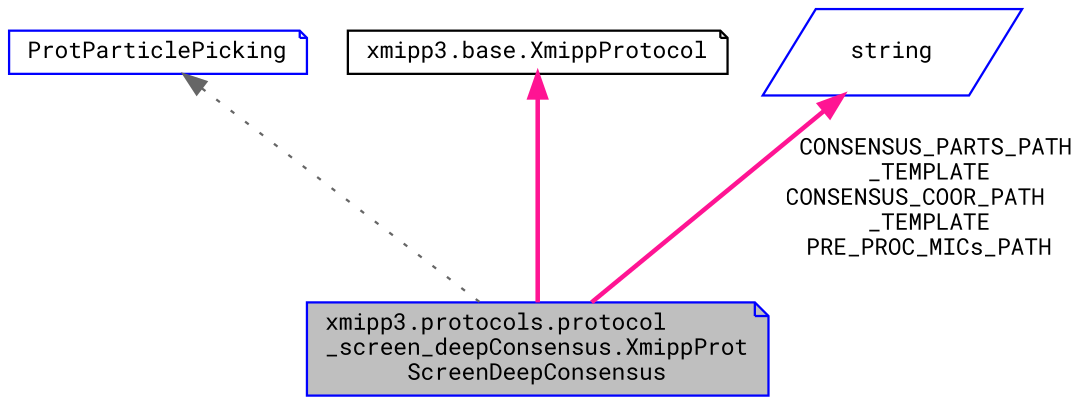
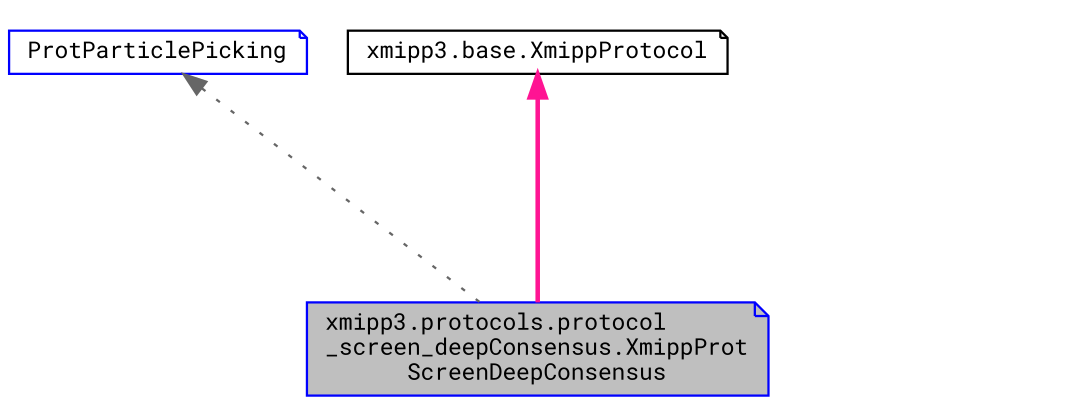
(892, 52) -> none
